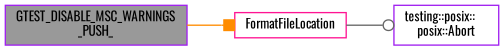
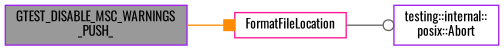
(446, 25) -> (446, 25)
